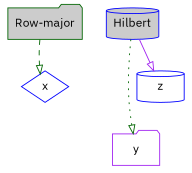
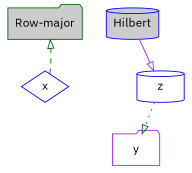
(39, 52) -> (51, 61)
(128, 82) -> (150, 114)
